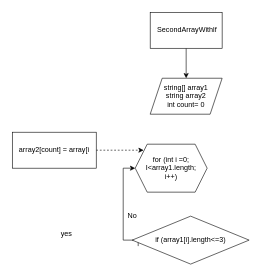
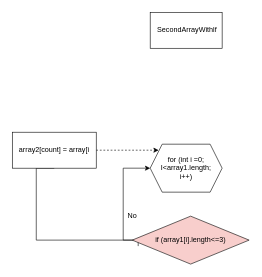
(186, 72) -> none
(186, 96) -> none
(171, 168) -> (186, 168)
(66, 234) -> none
none -> (42, 240)
(191, 240) -> (191, 240)
